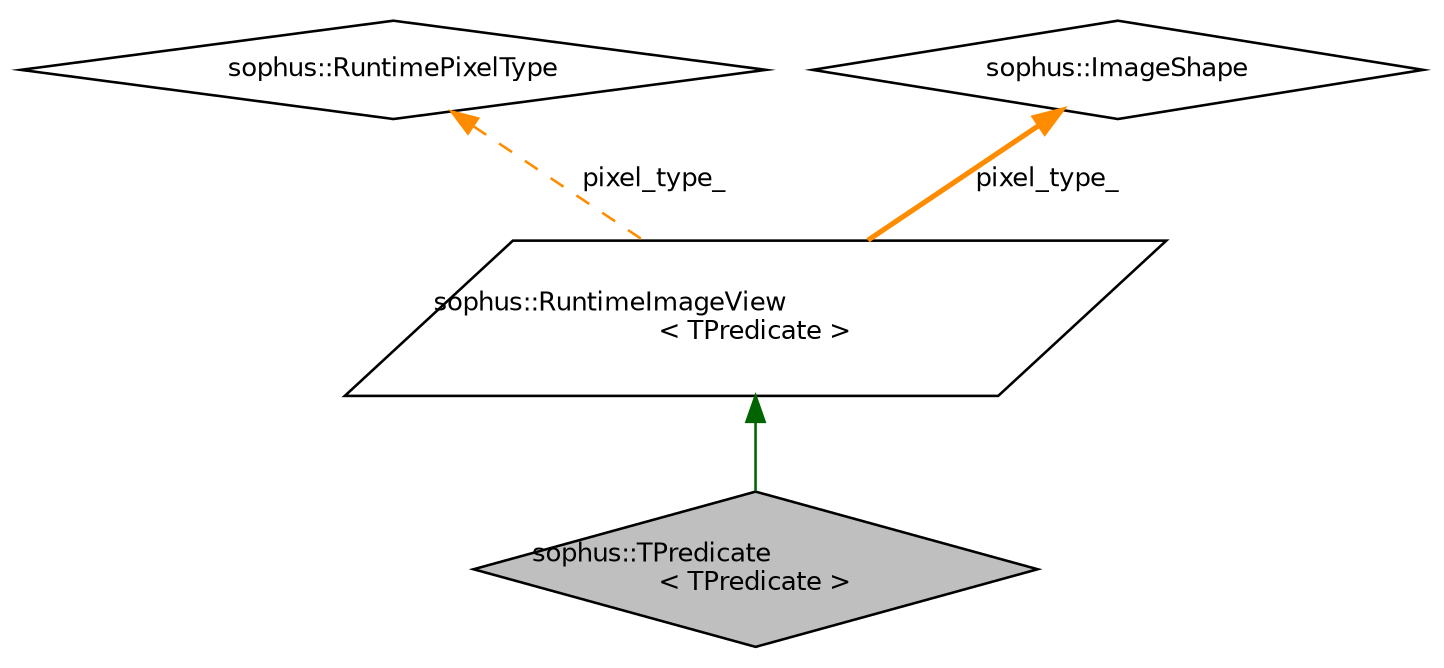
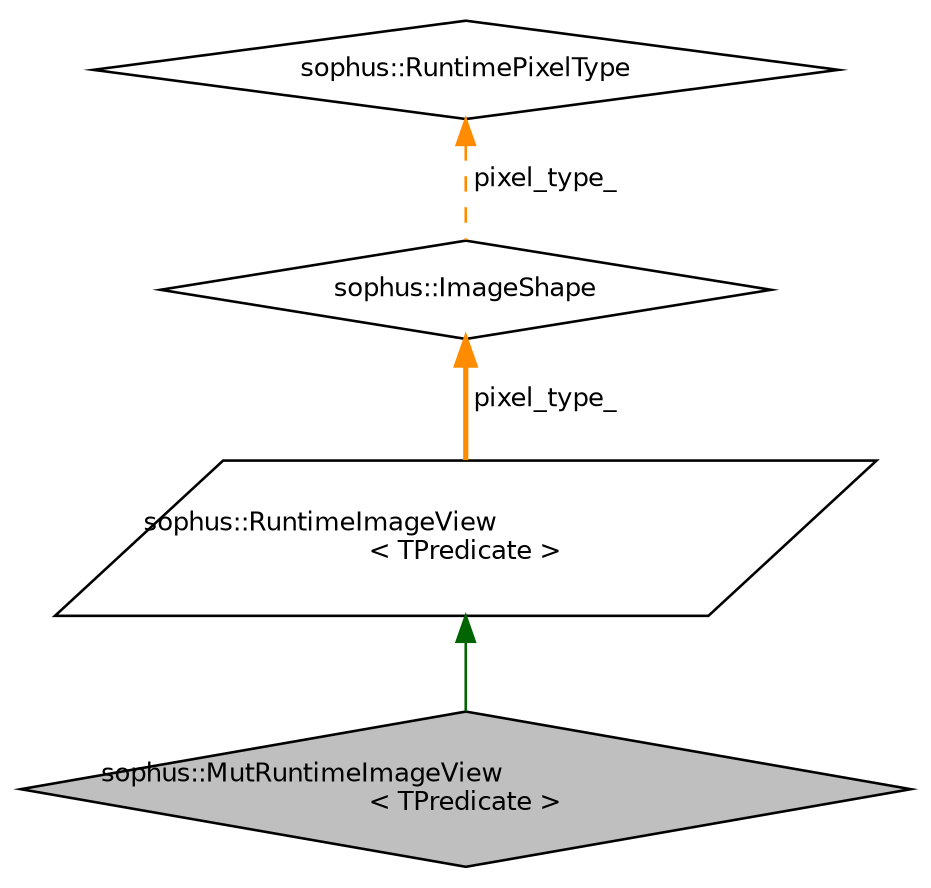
(558, 183) -> (466, 193)
(756, 569) -> (466, 789)
